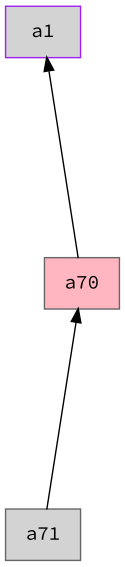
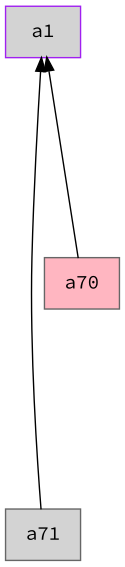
(61, 416) -> (32, 291)
